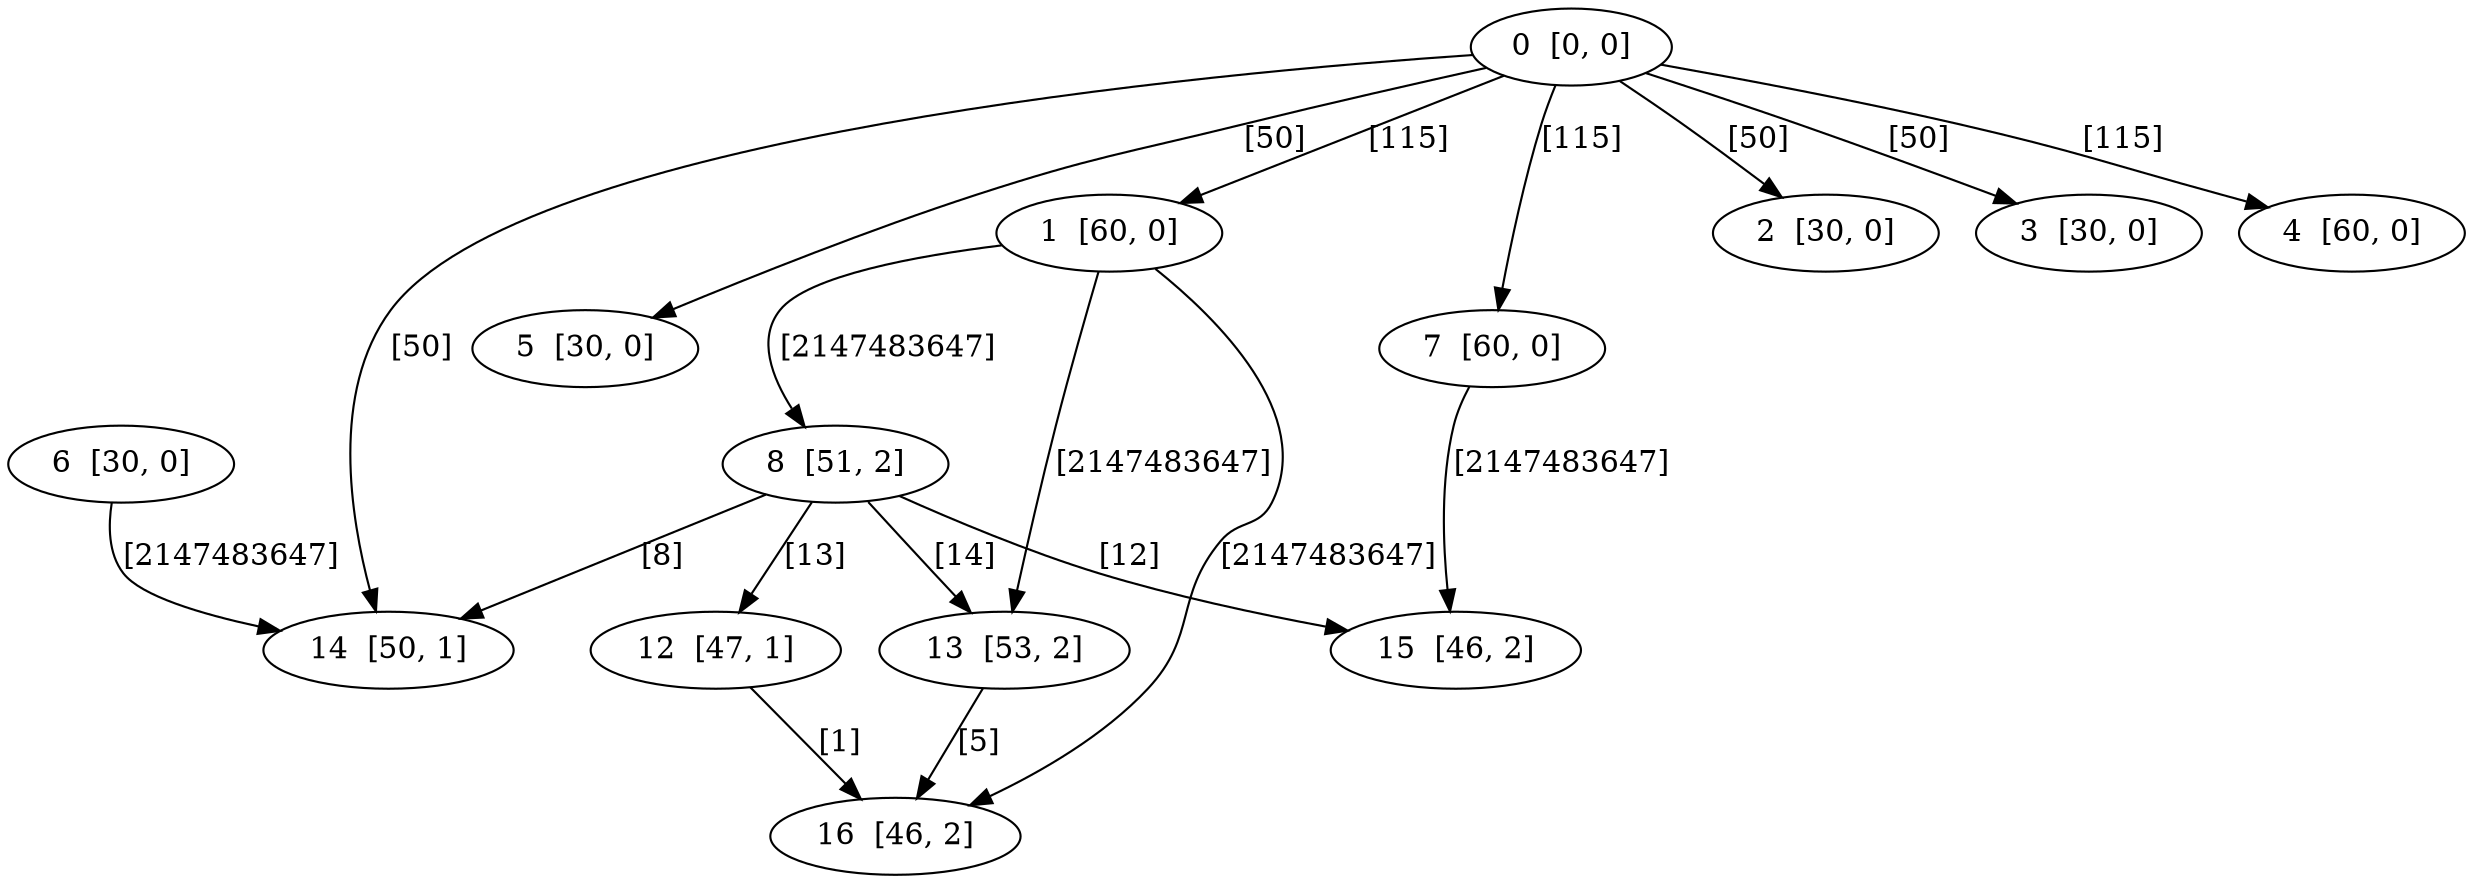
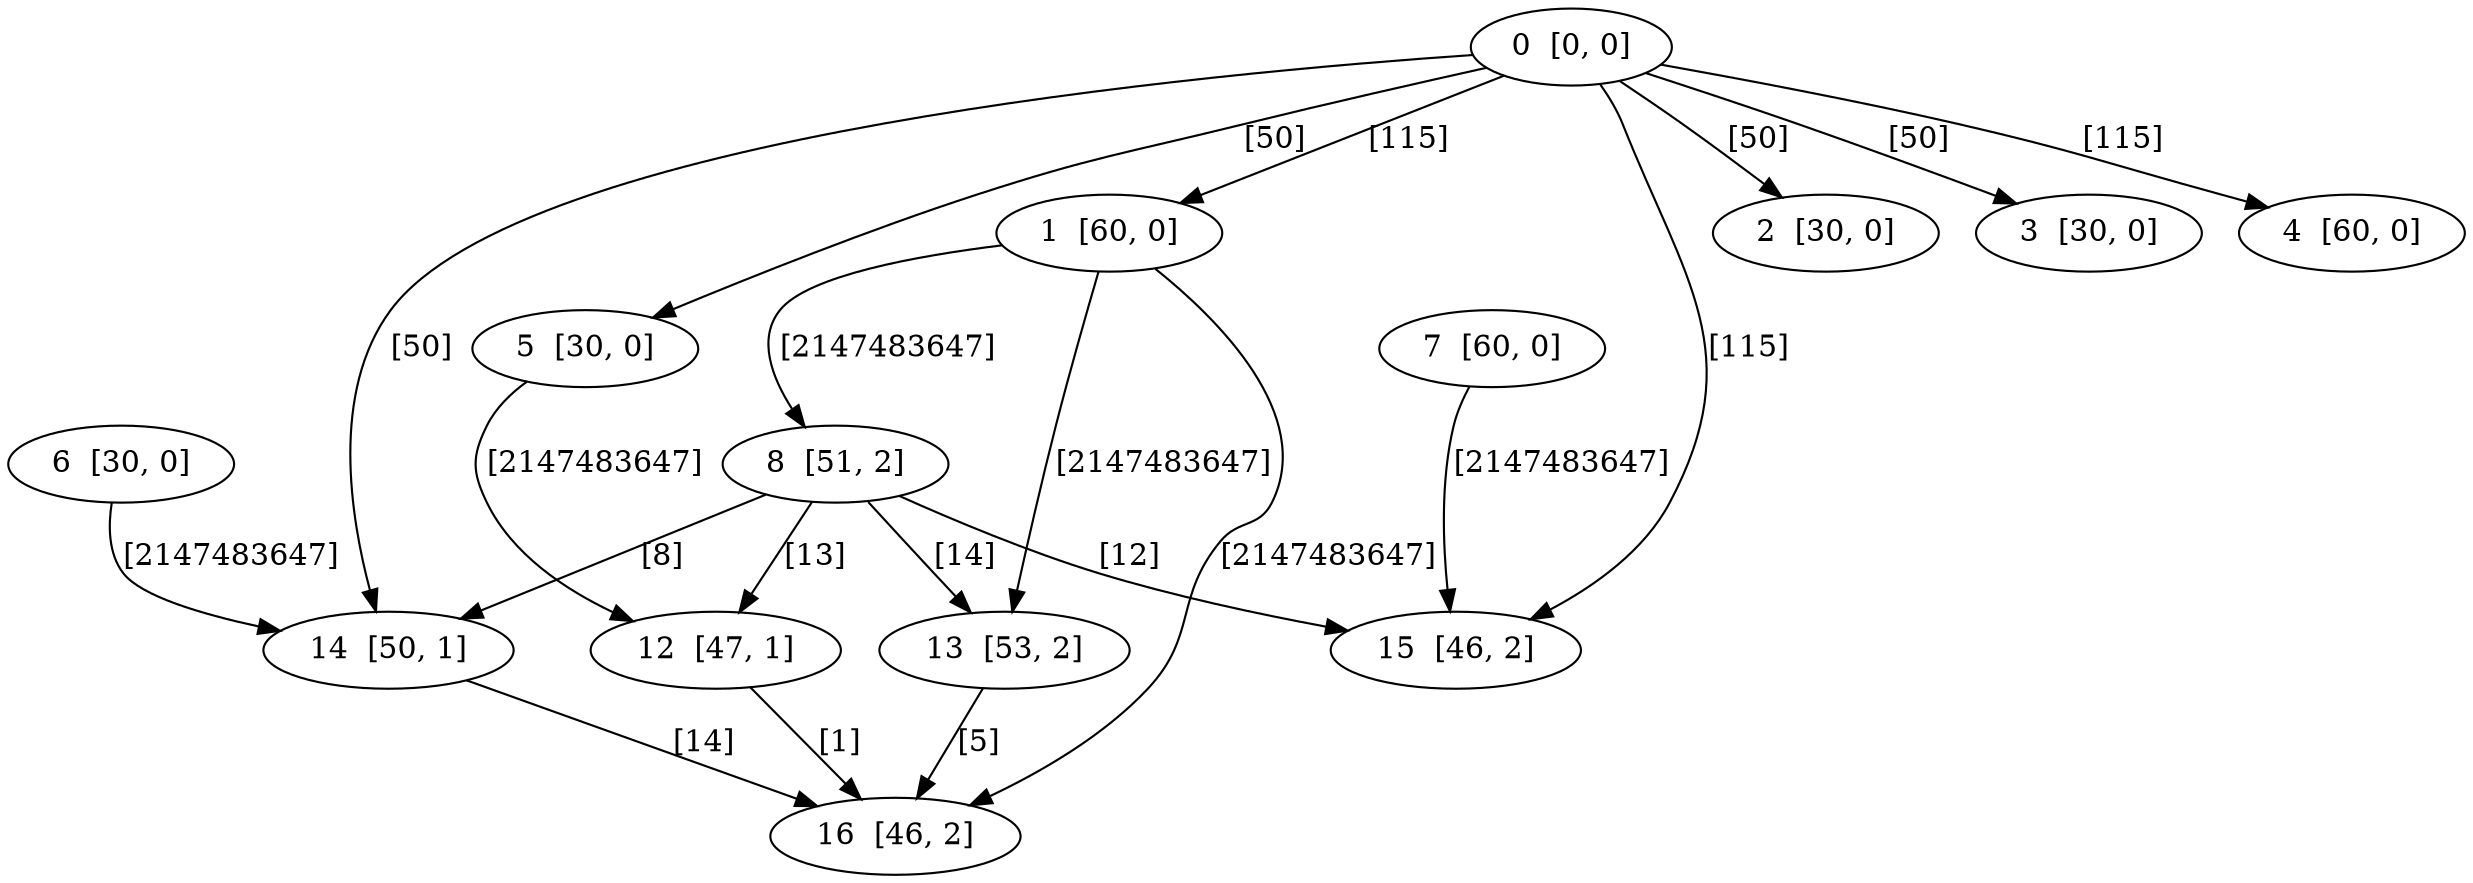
(1524, 186) -> (1706, 367)
none -> (494, 515)
none -> (632, 740)
